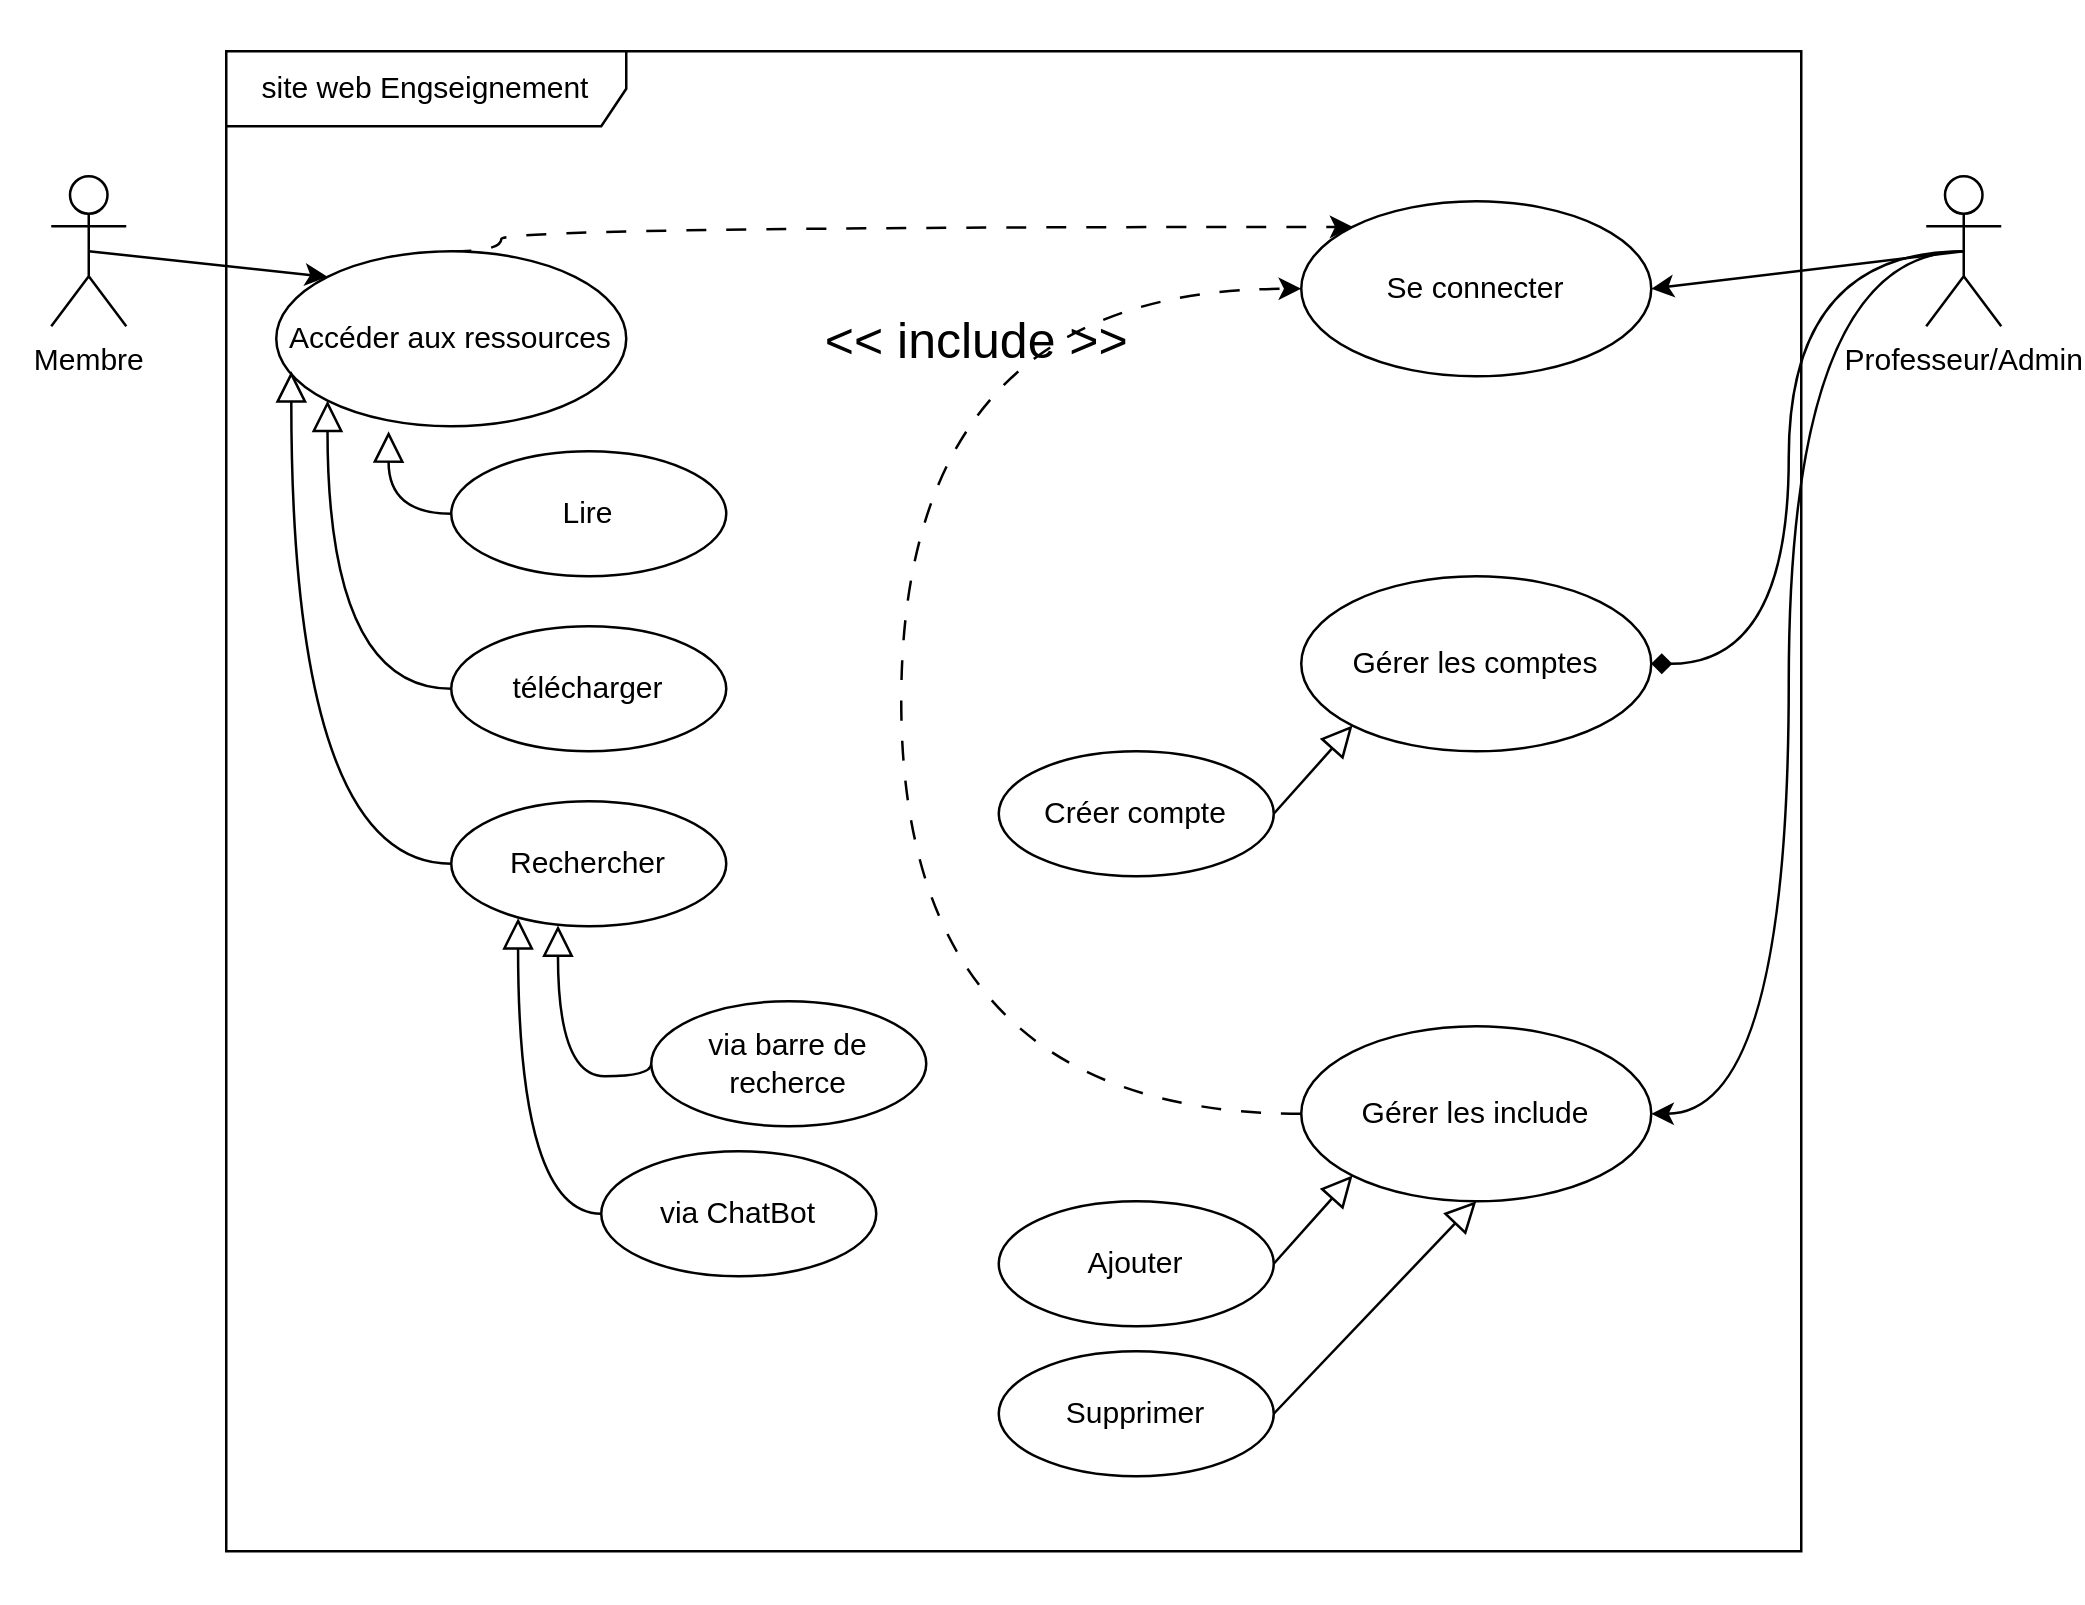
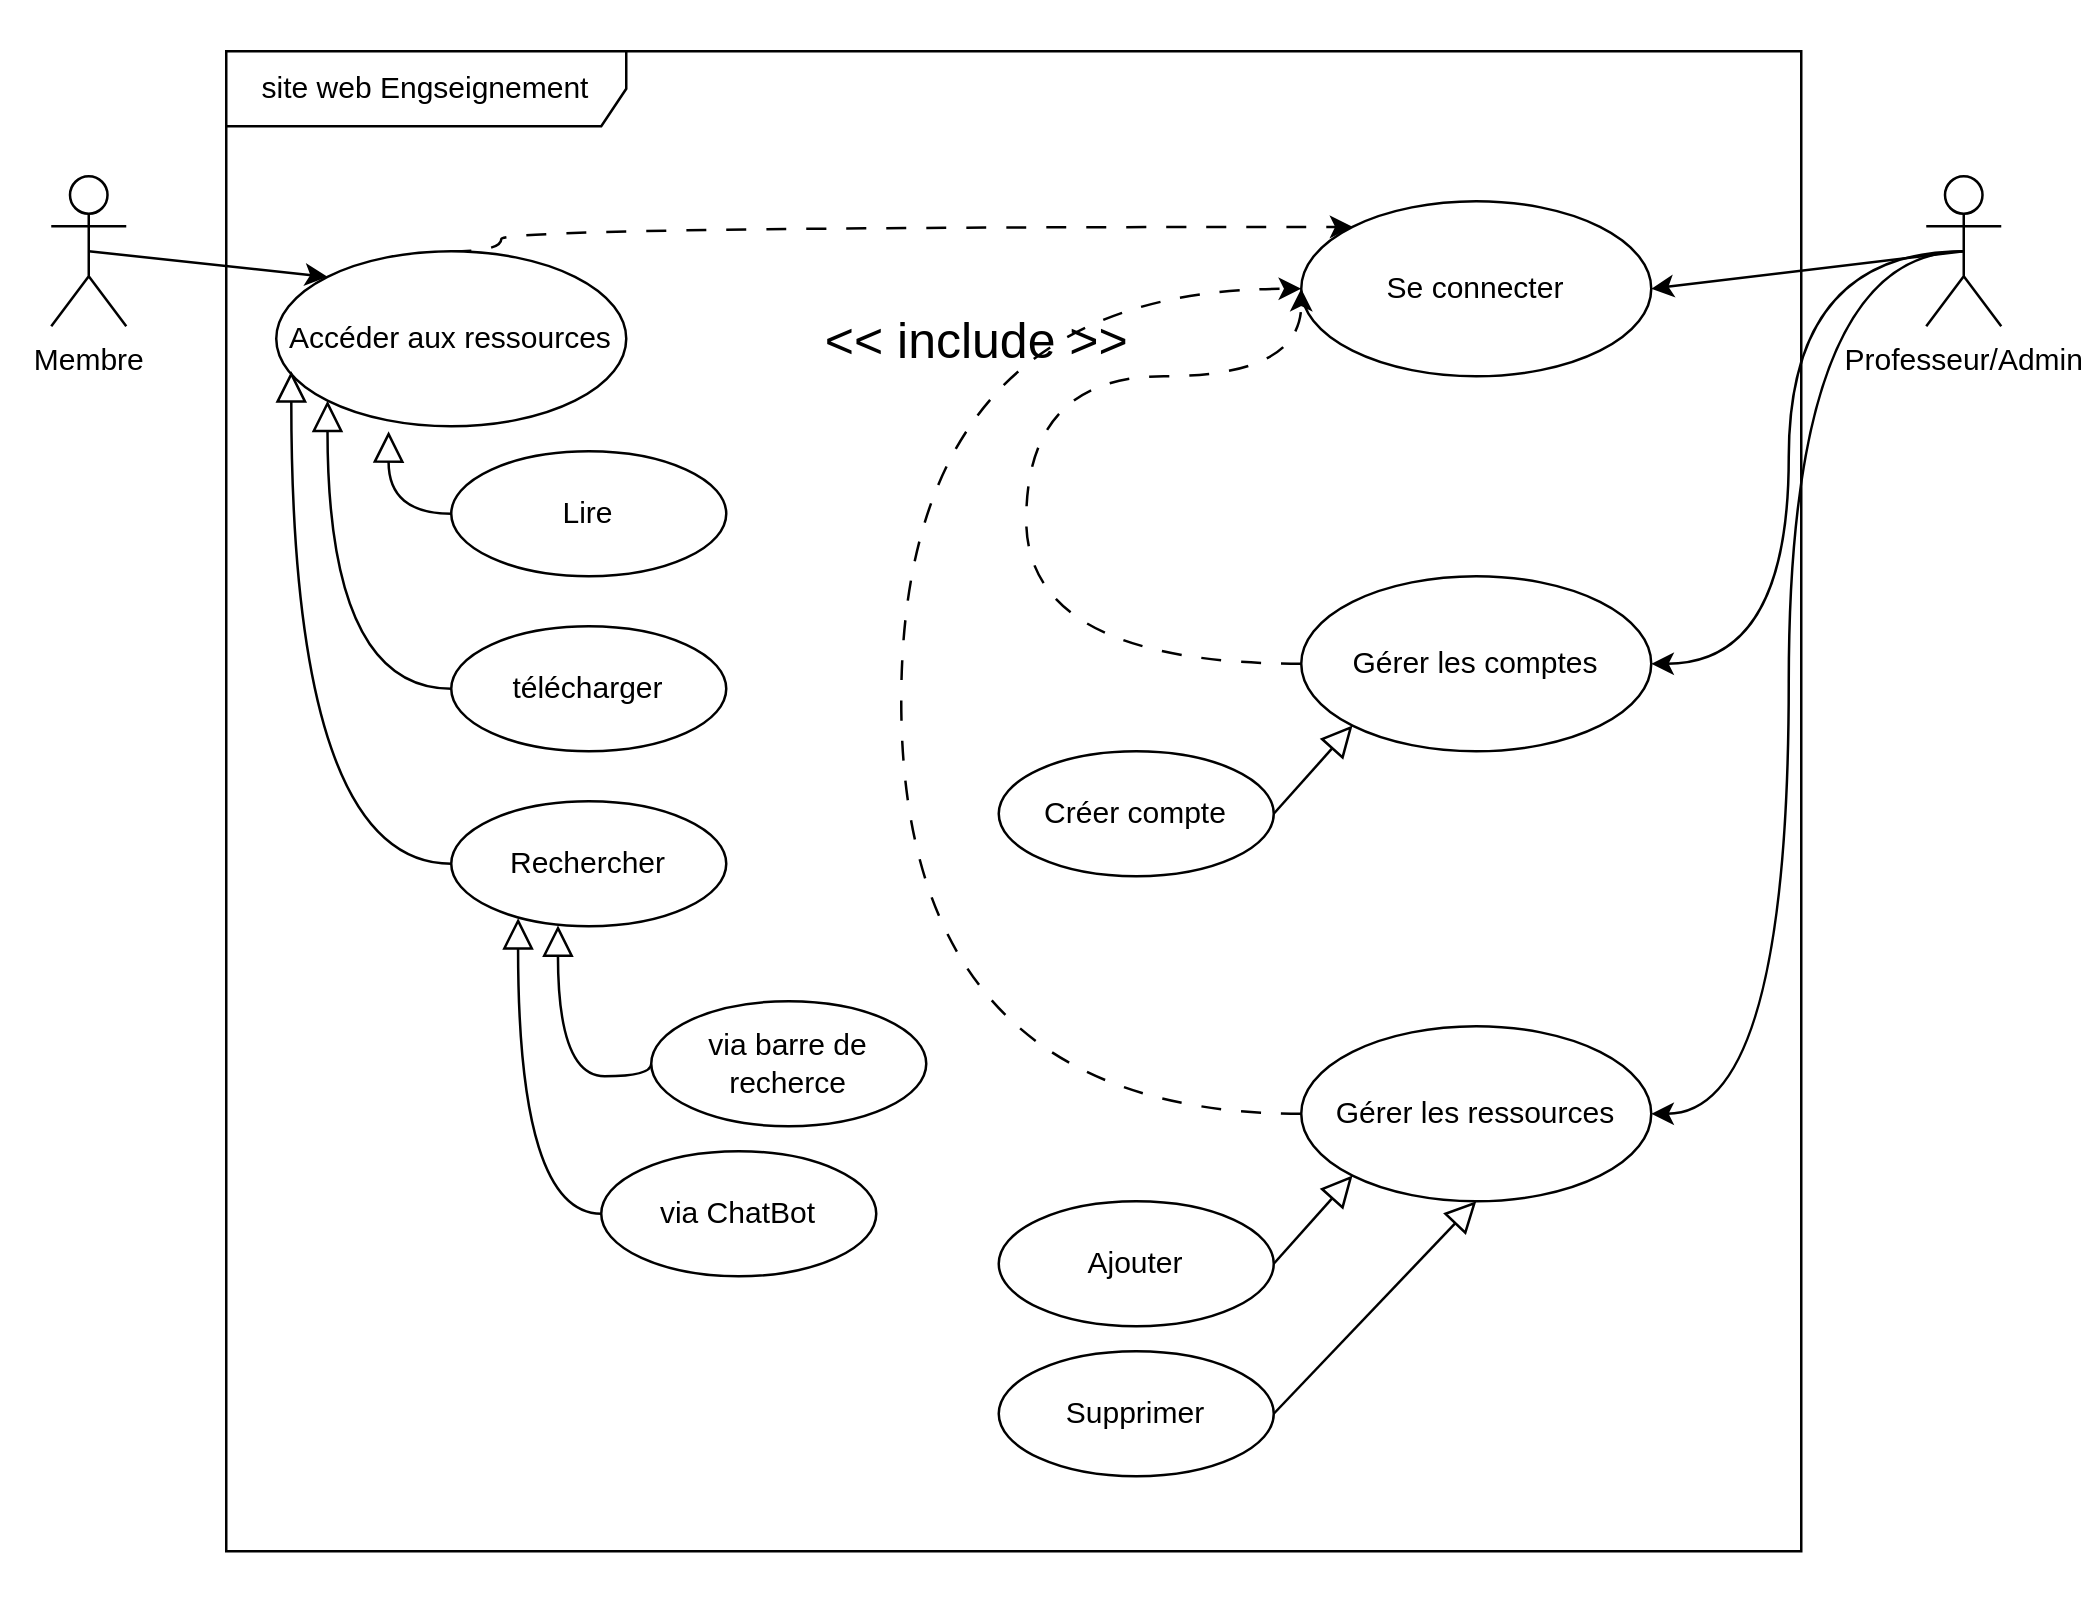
none -> (1300, 319)
(1738, 638) -> (1737, 638)
(1476, 1114) -> (1476, 1114)
